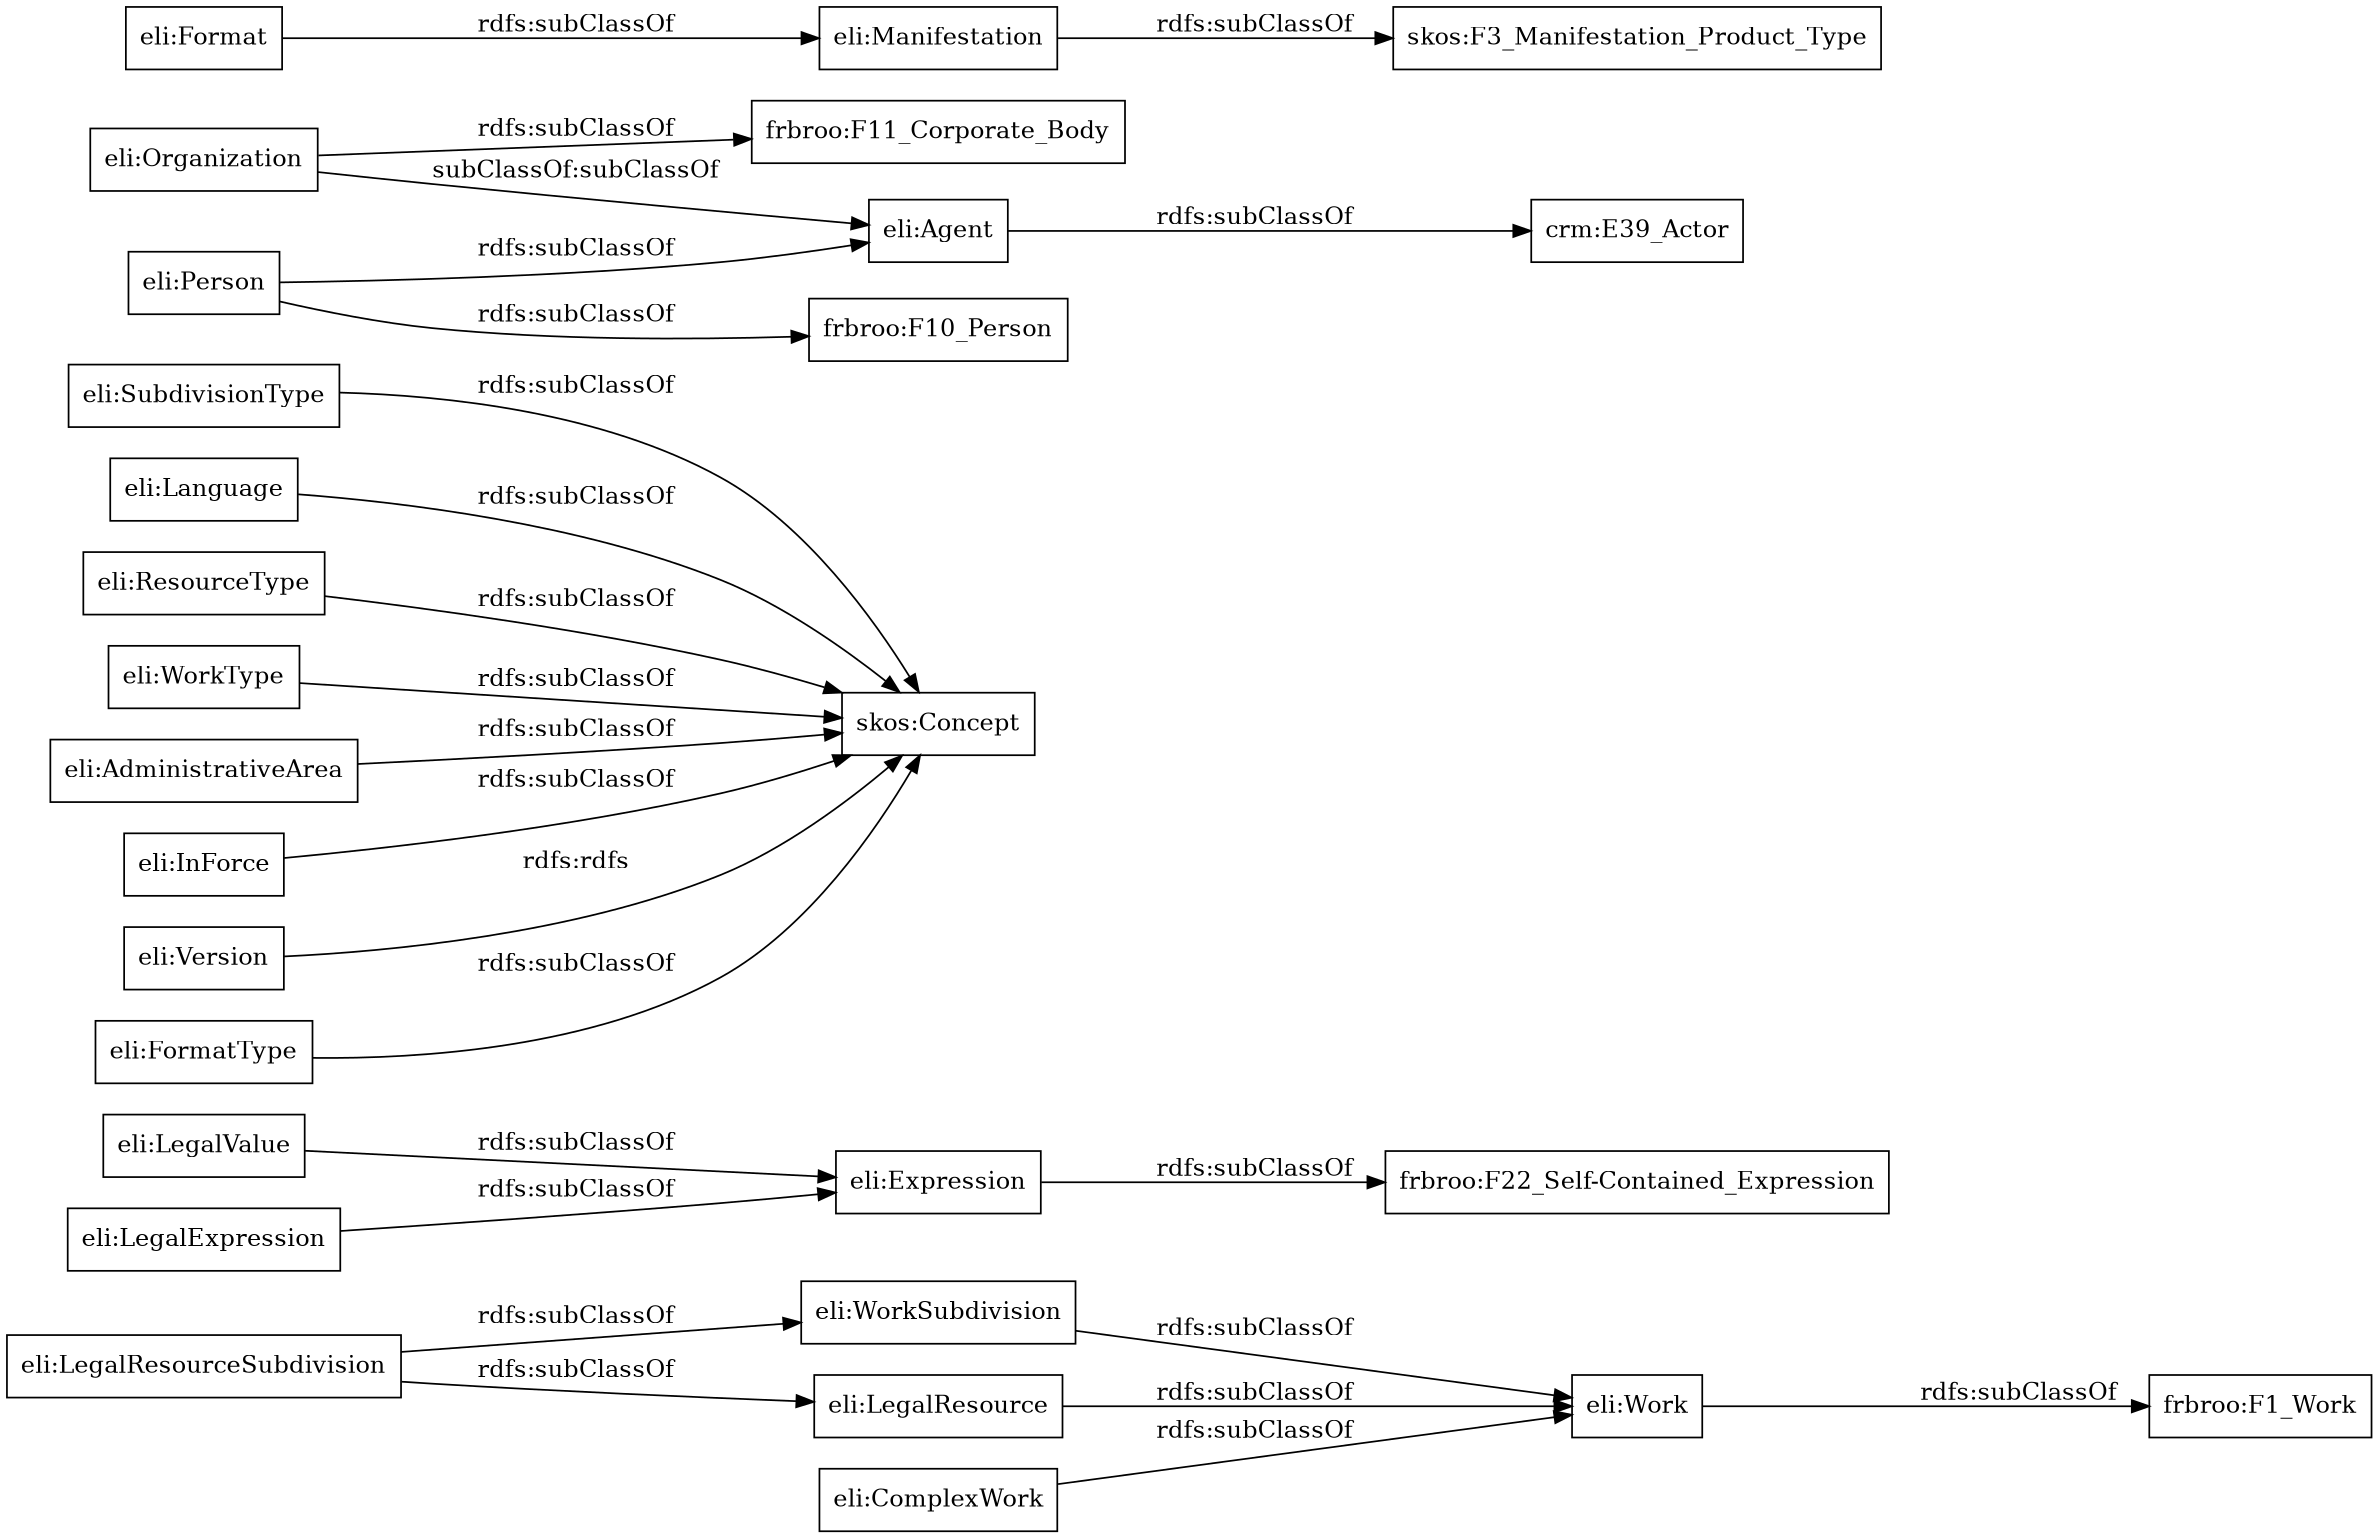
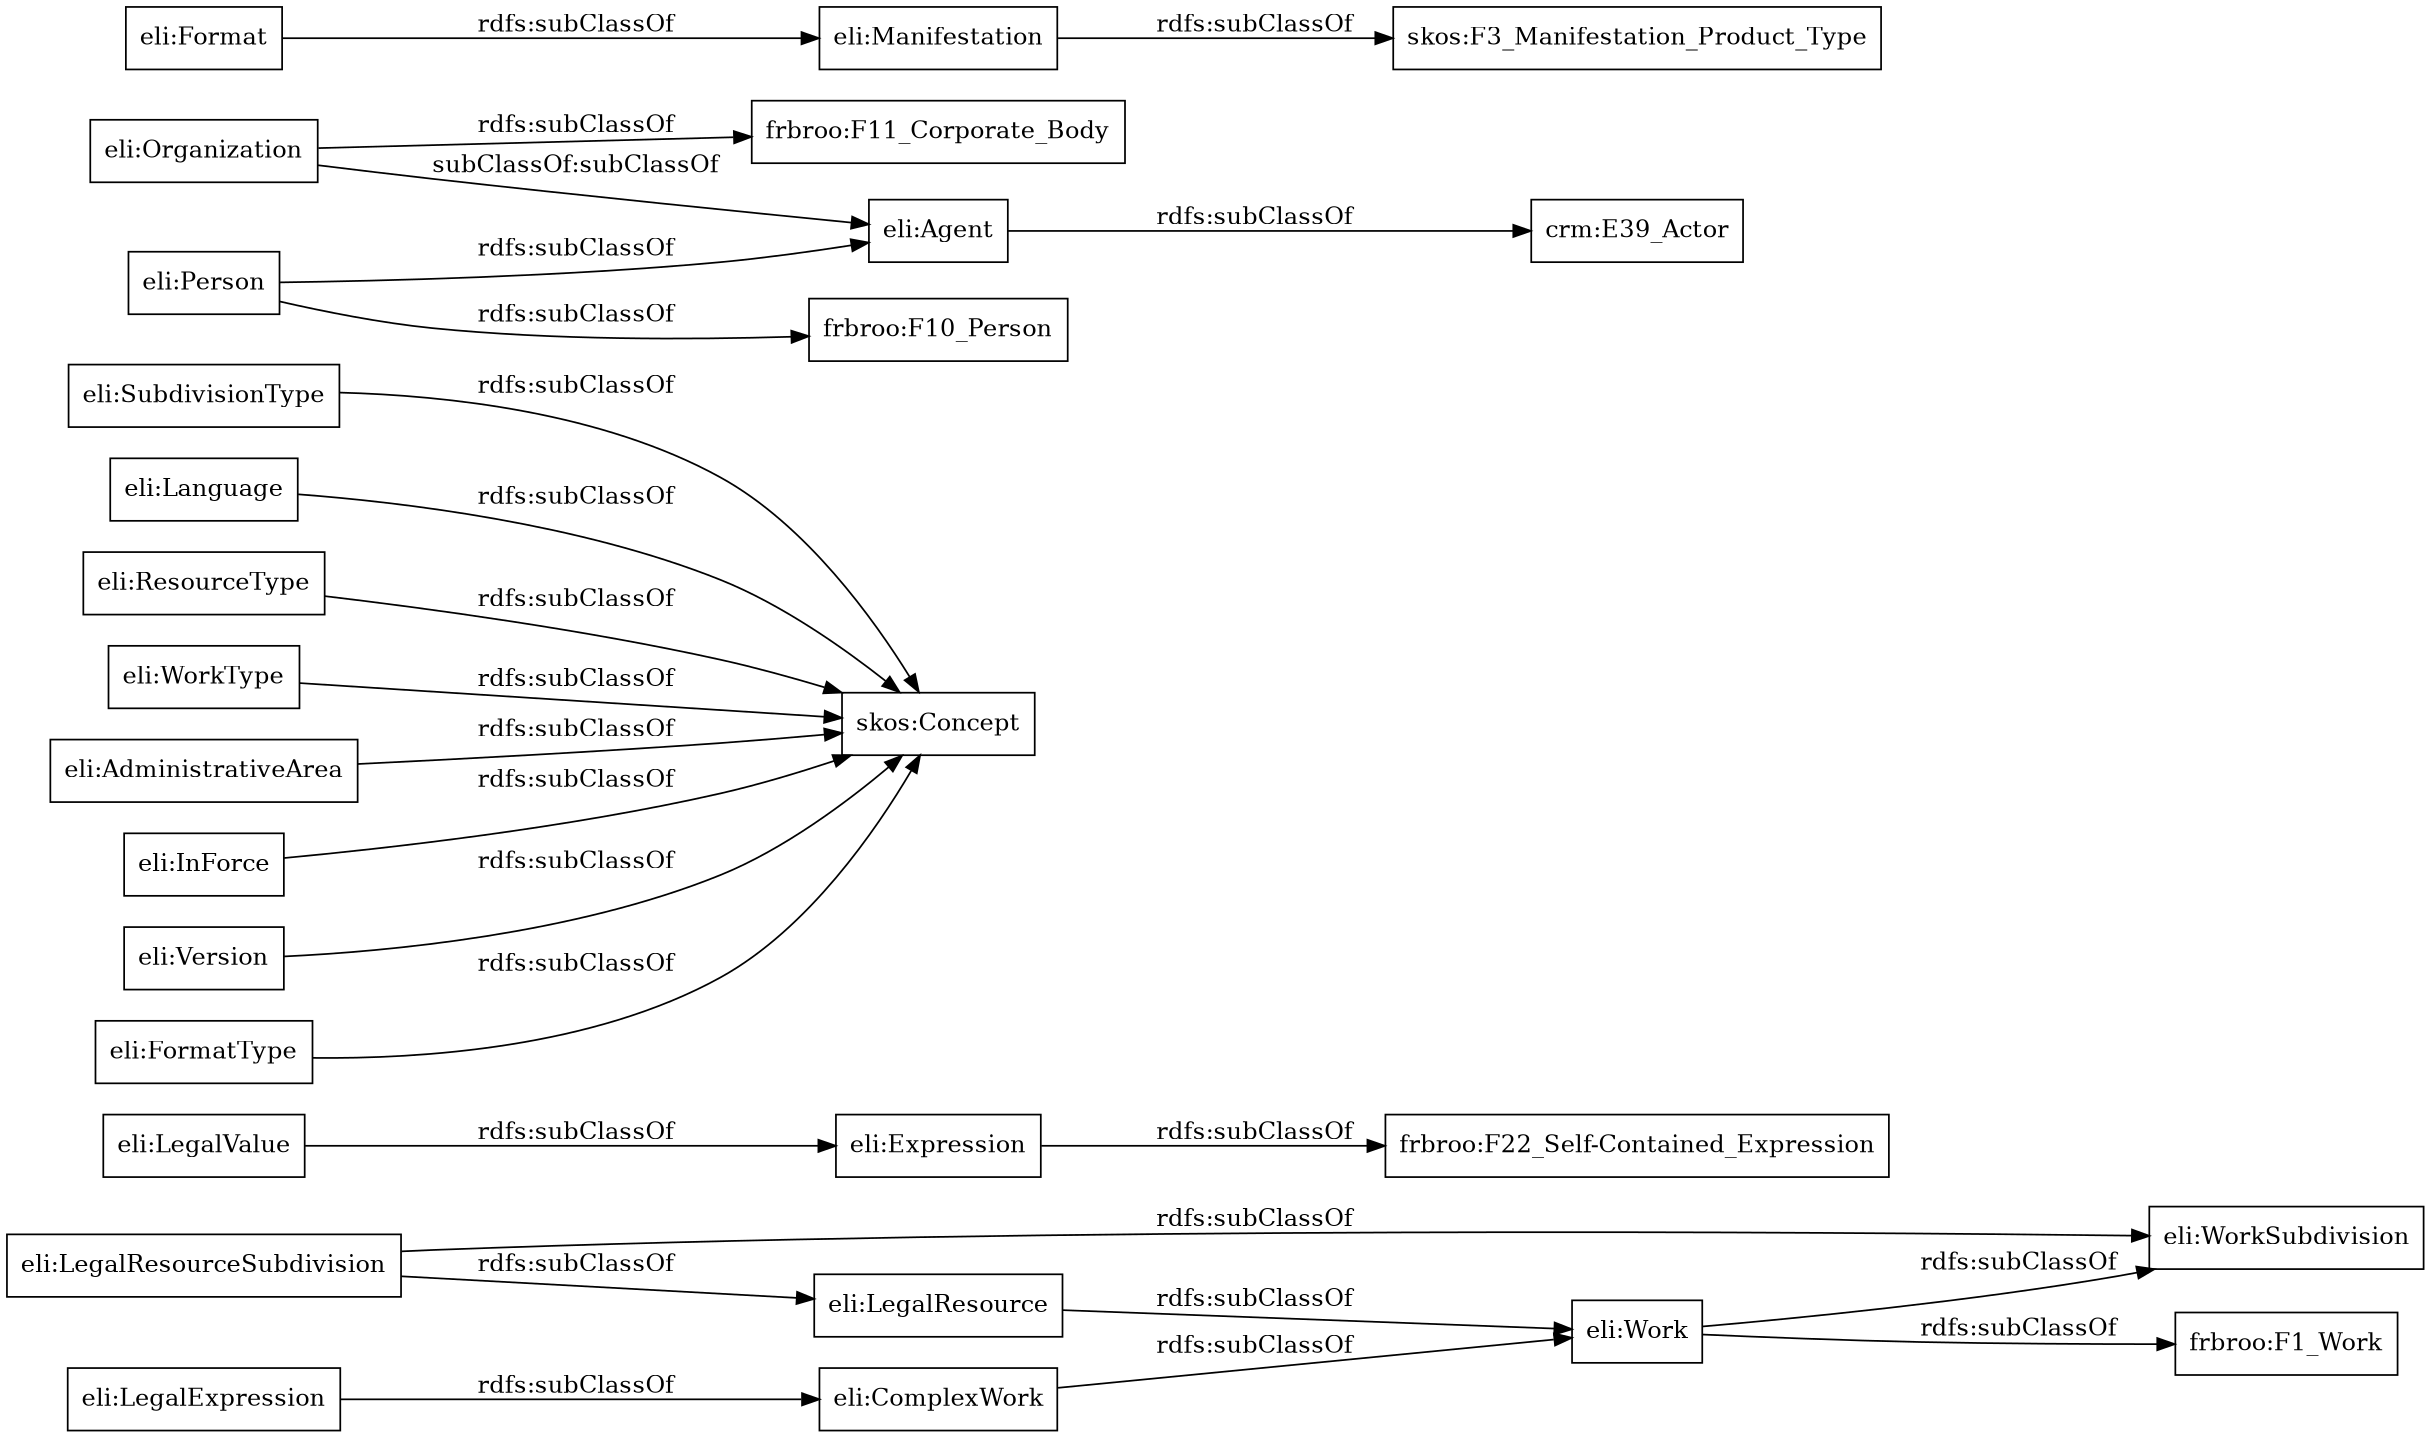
(576, 862) -> (576, 862)
(580, 1214) -> (571, 1399)
(1315, 1363) -> (1921, 1304)
